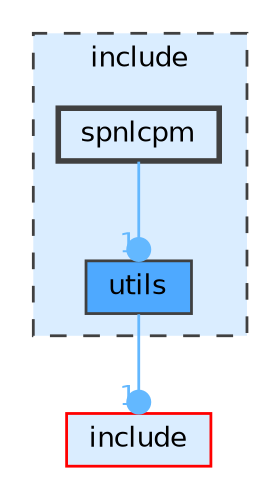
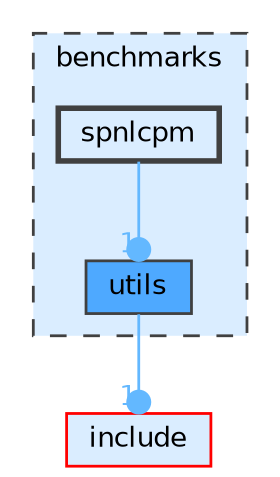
(140, 60) -> (140, 60)
